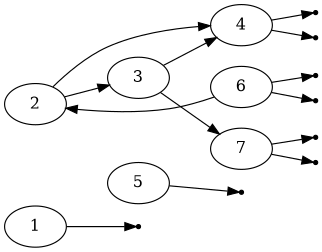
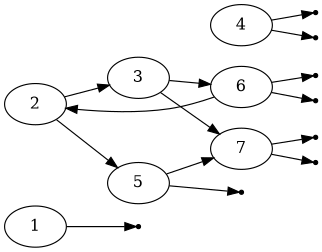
(119, 42) -> (82, 140)
(185, 54) -> (184, 82)
none -> (185, 168)
